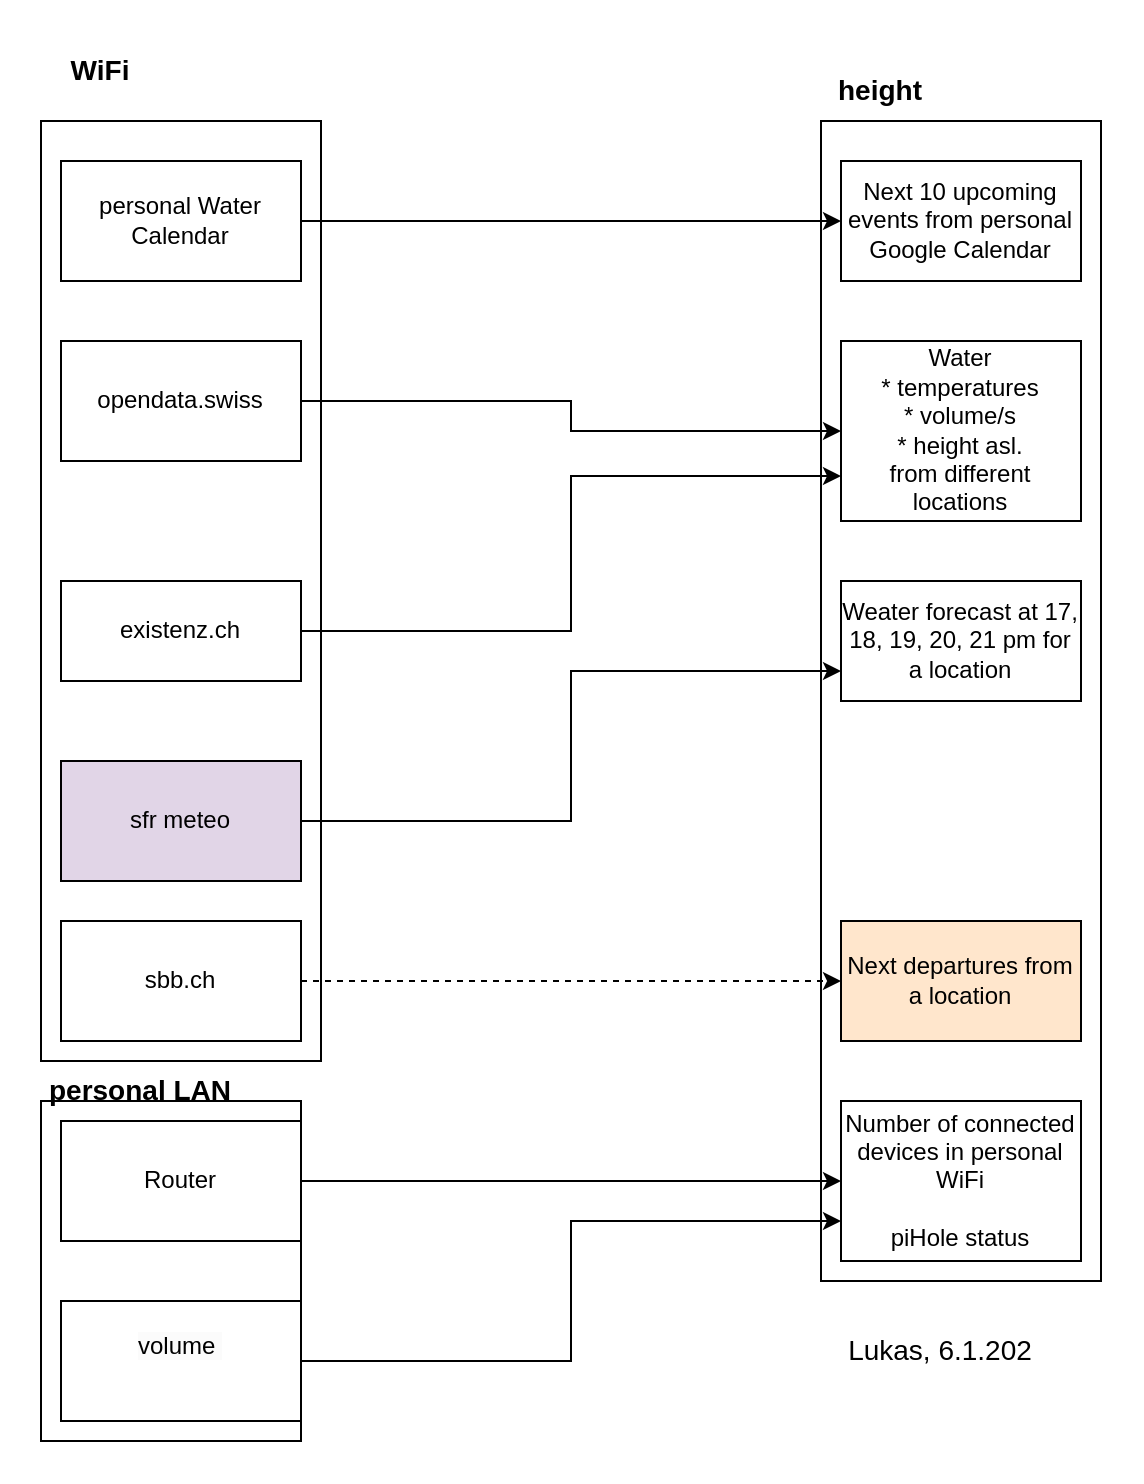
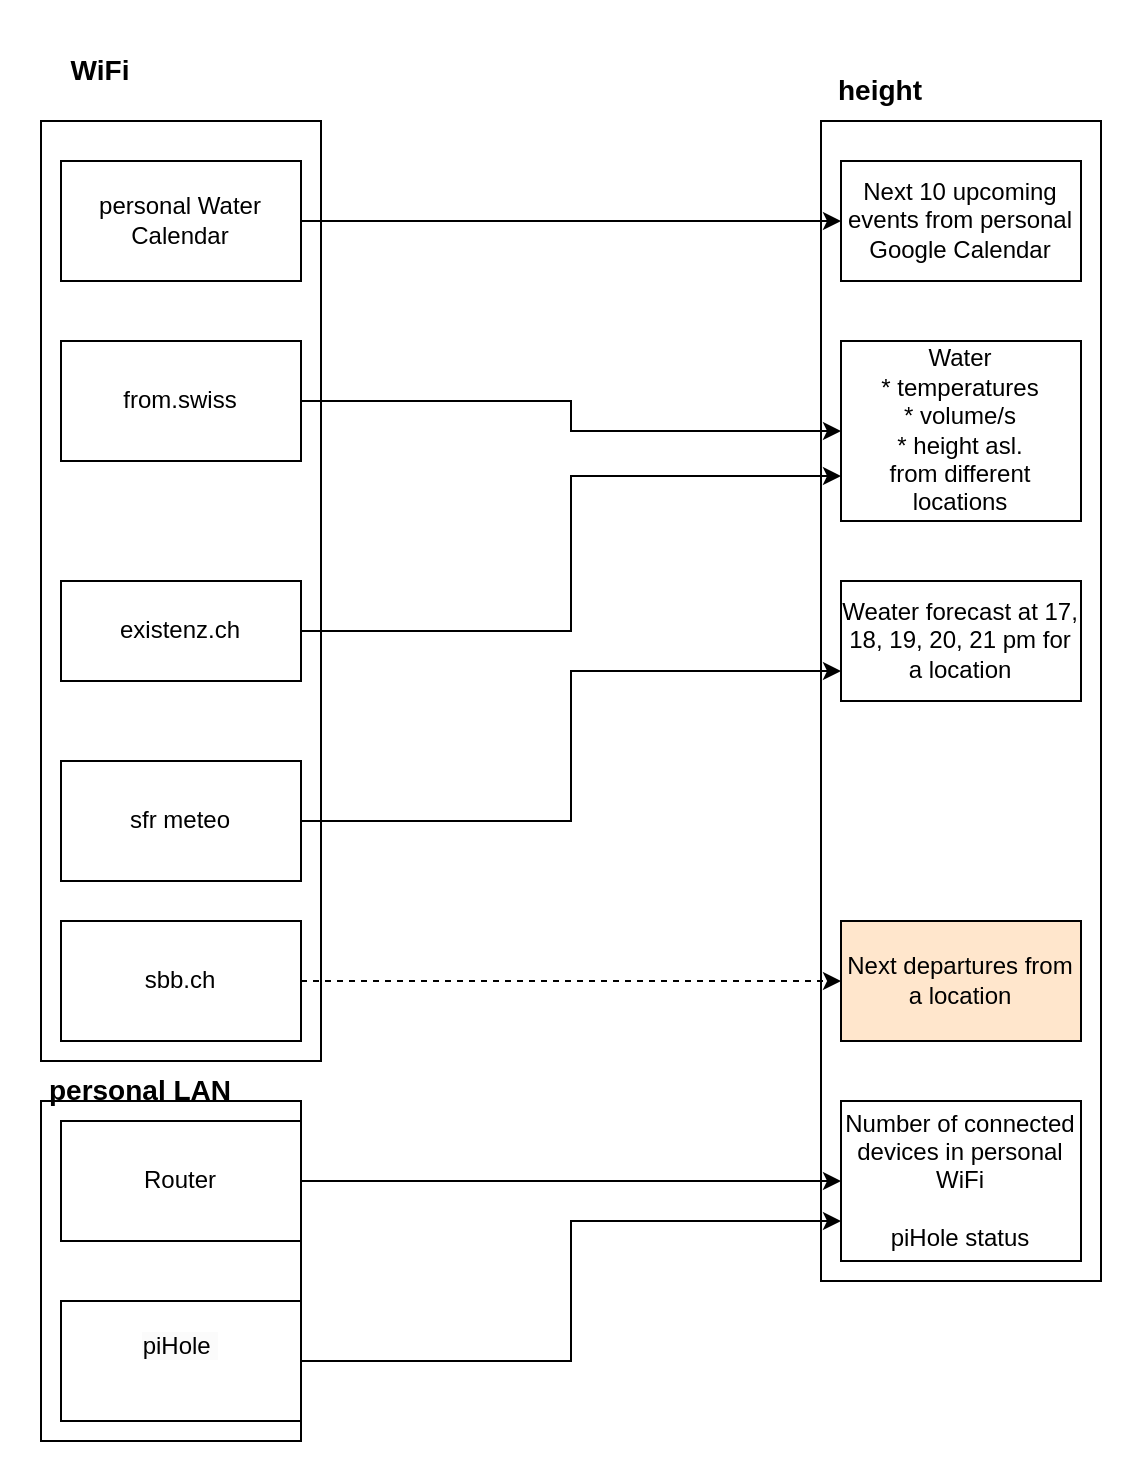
(181, 401) -> (181, 401)
(181, 821) -> (181, 821)
(941, 1351) -> none
(181, 1361) -> (181, 1361)
